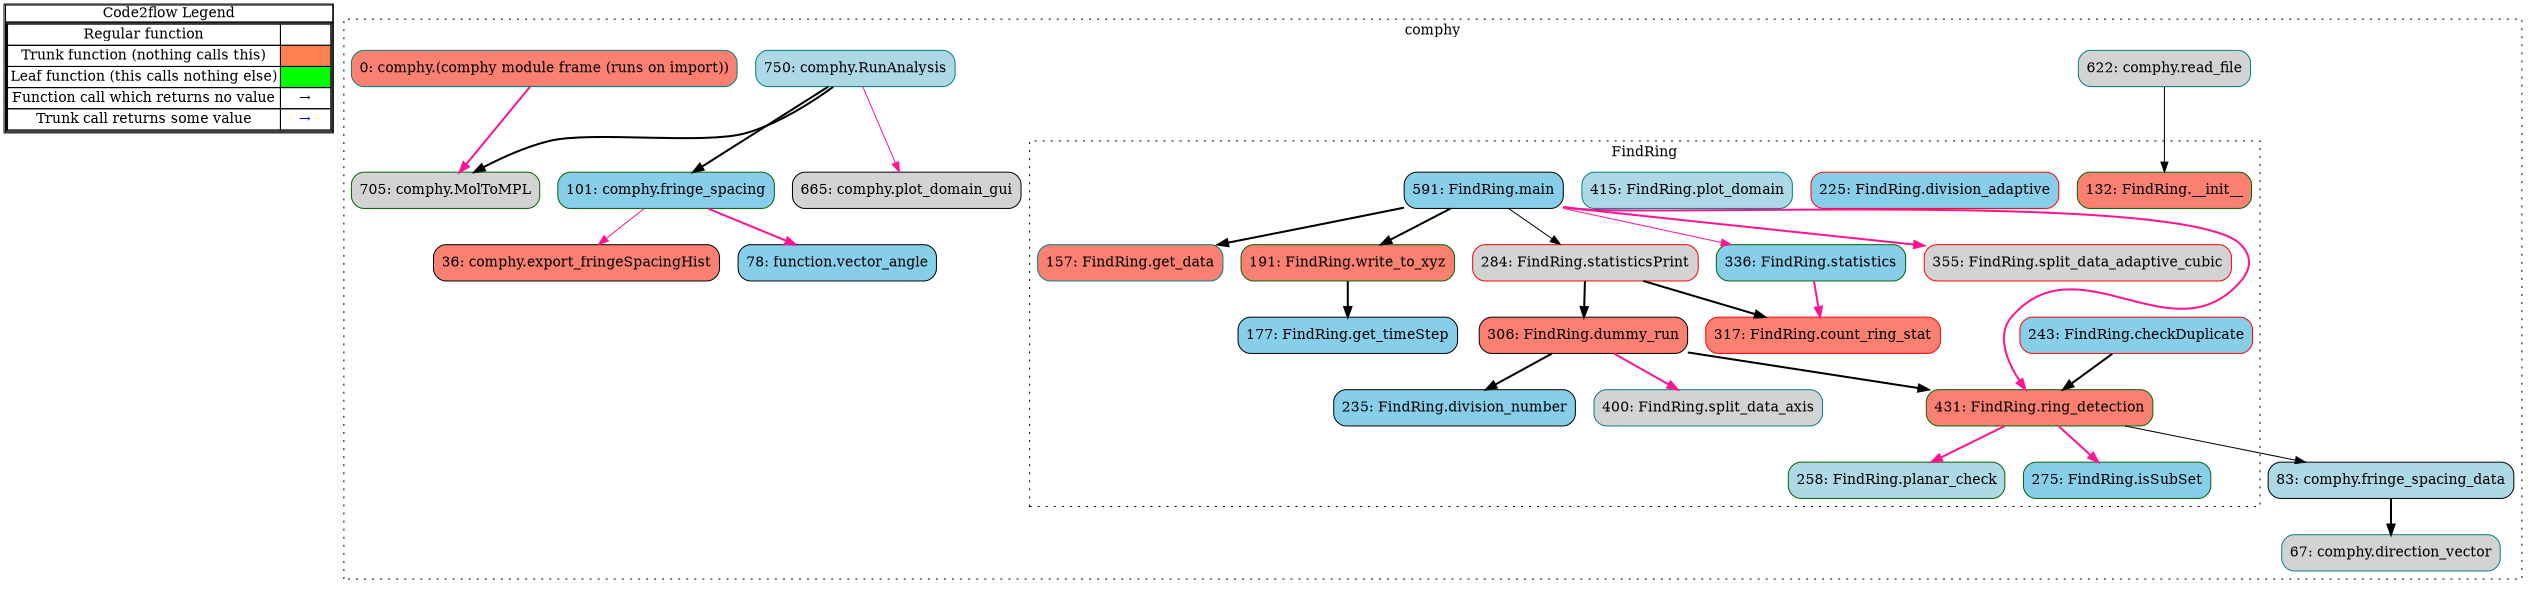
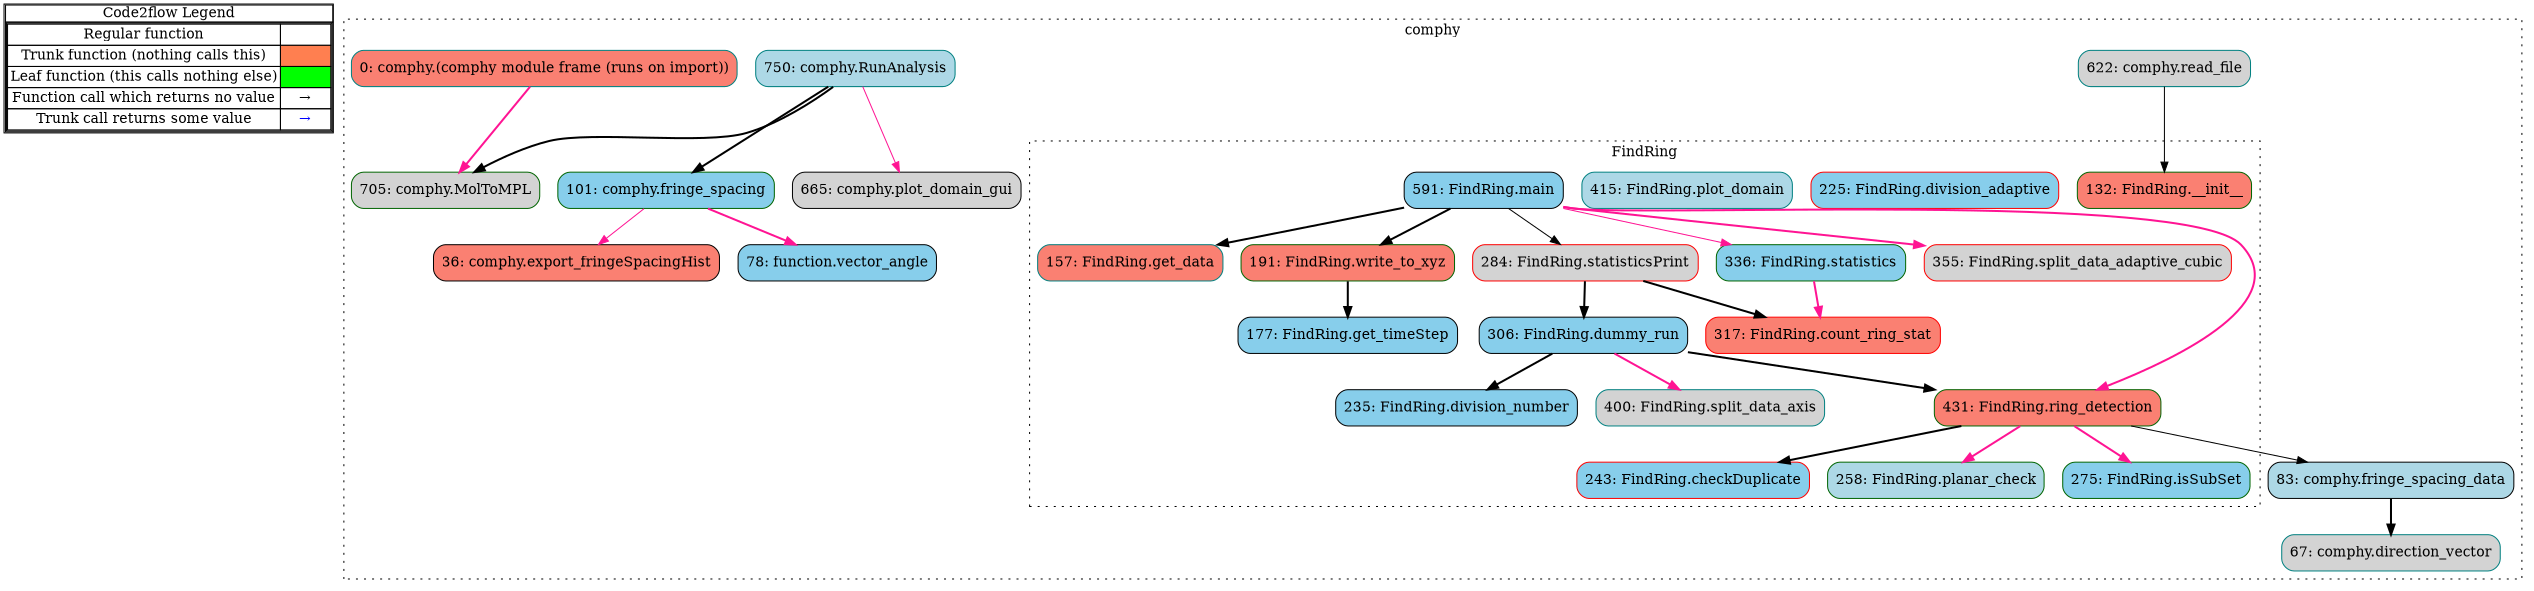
(1583, 335) -> (1583, 335)
(2092, 369) -> (1876, 443)
